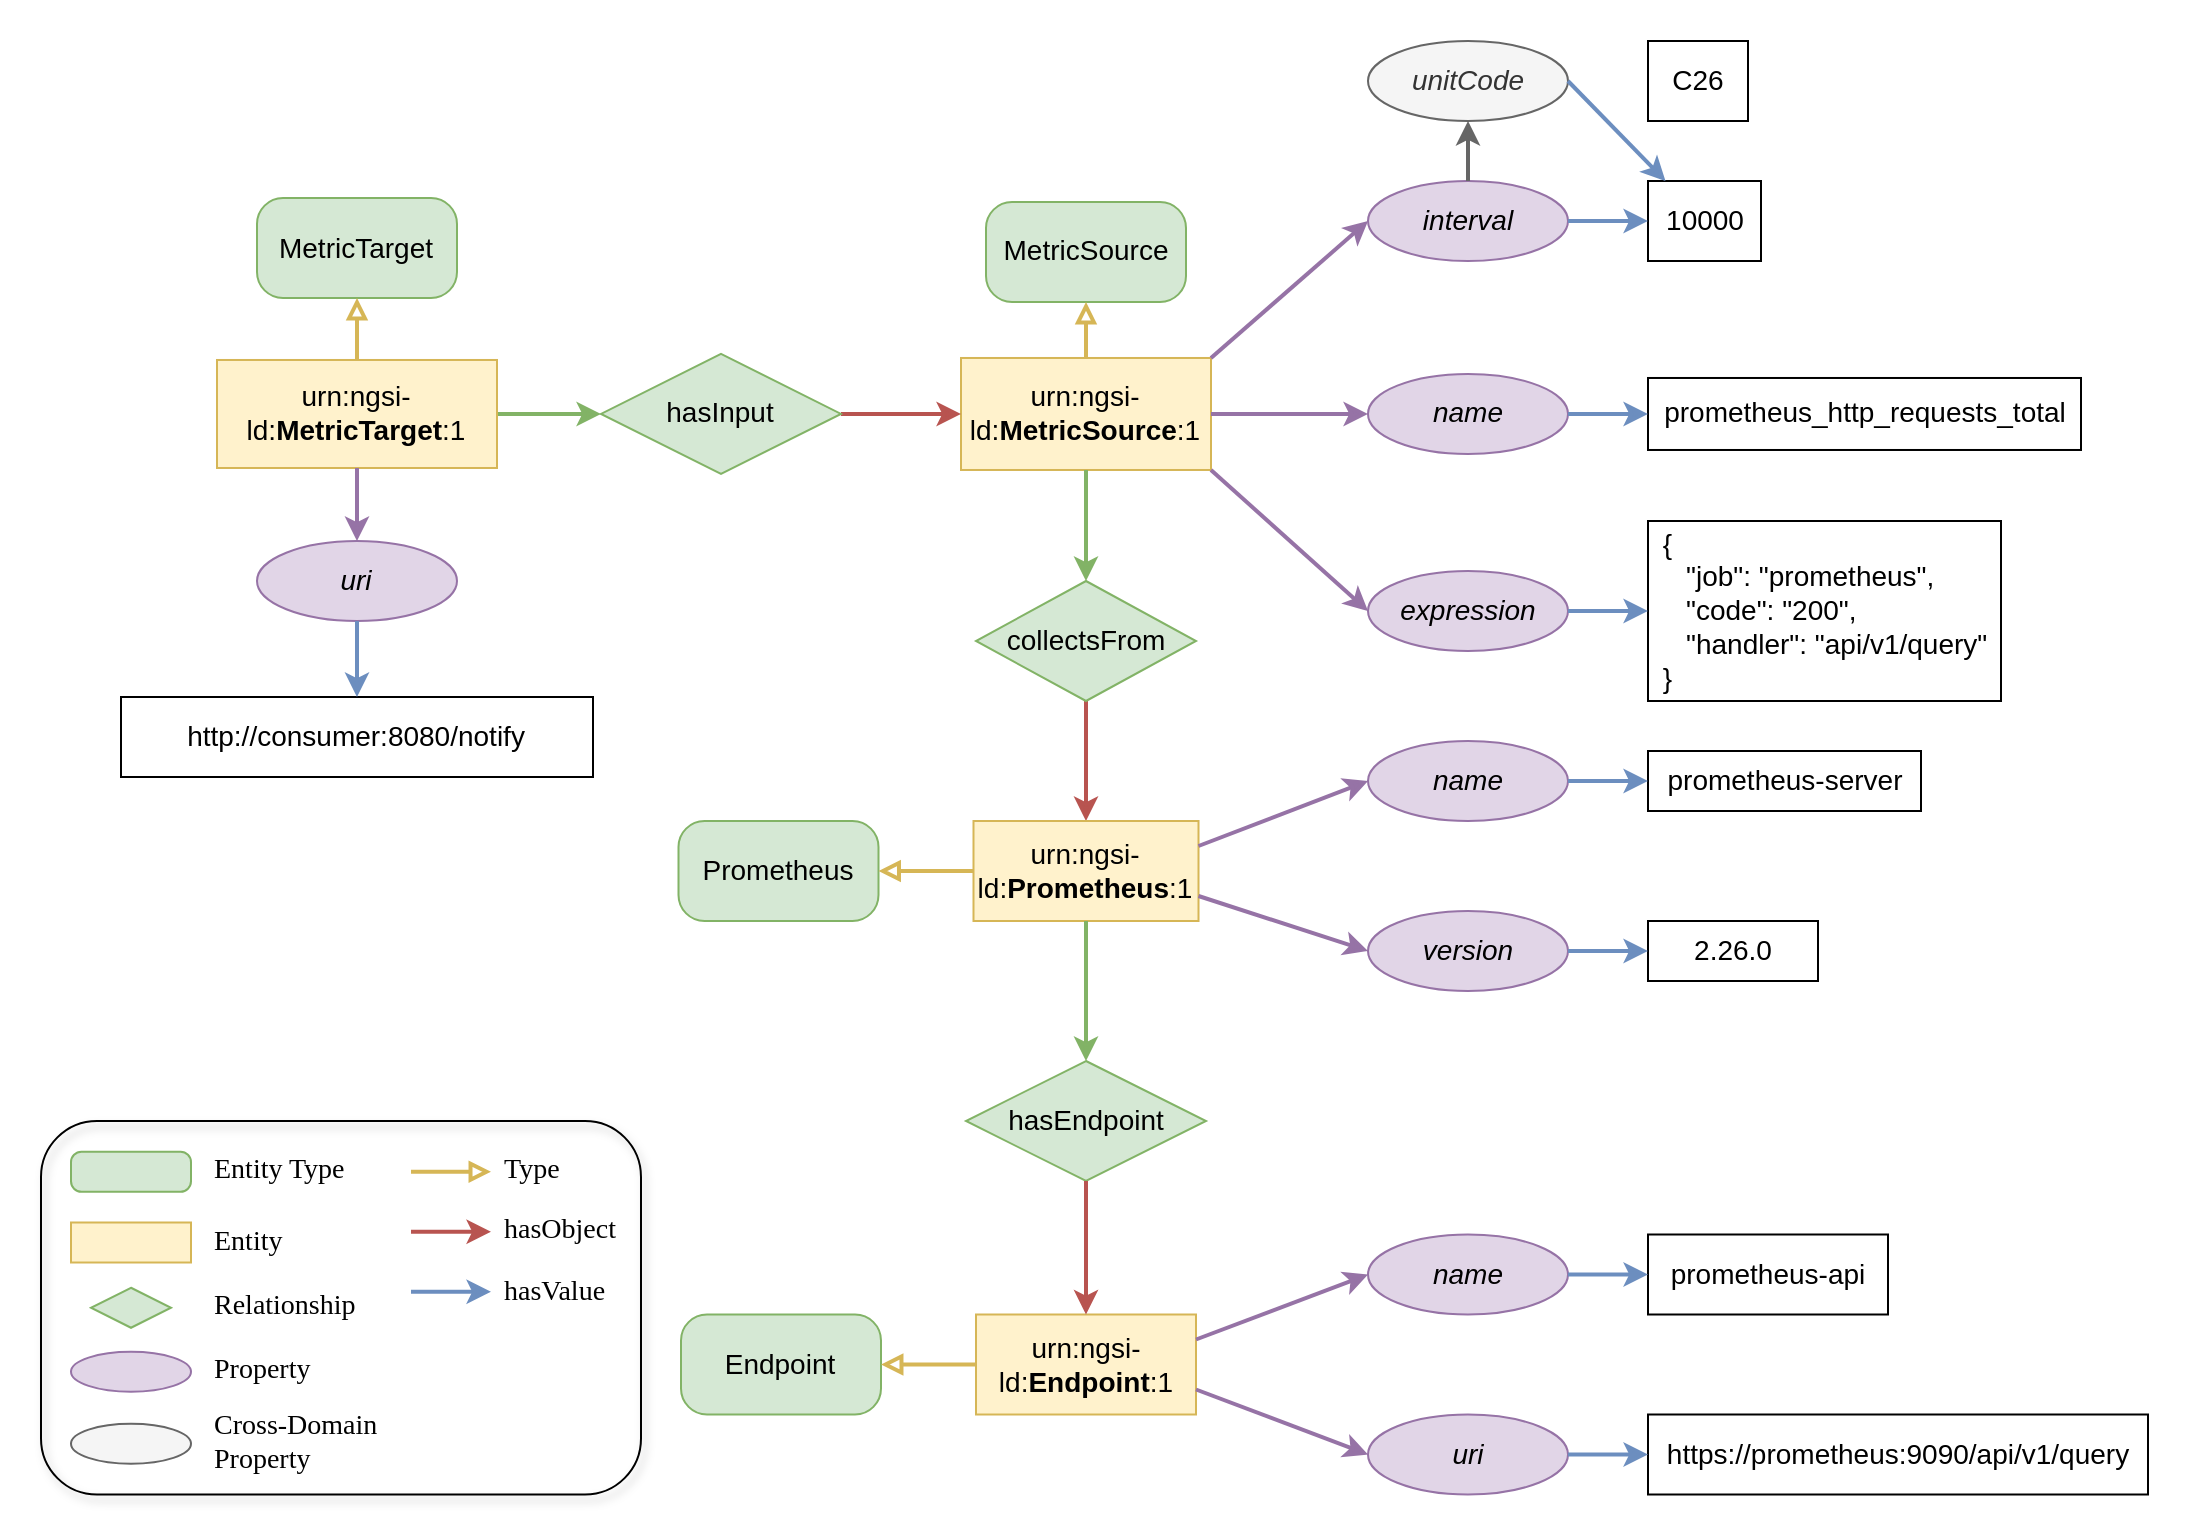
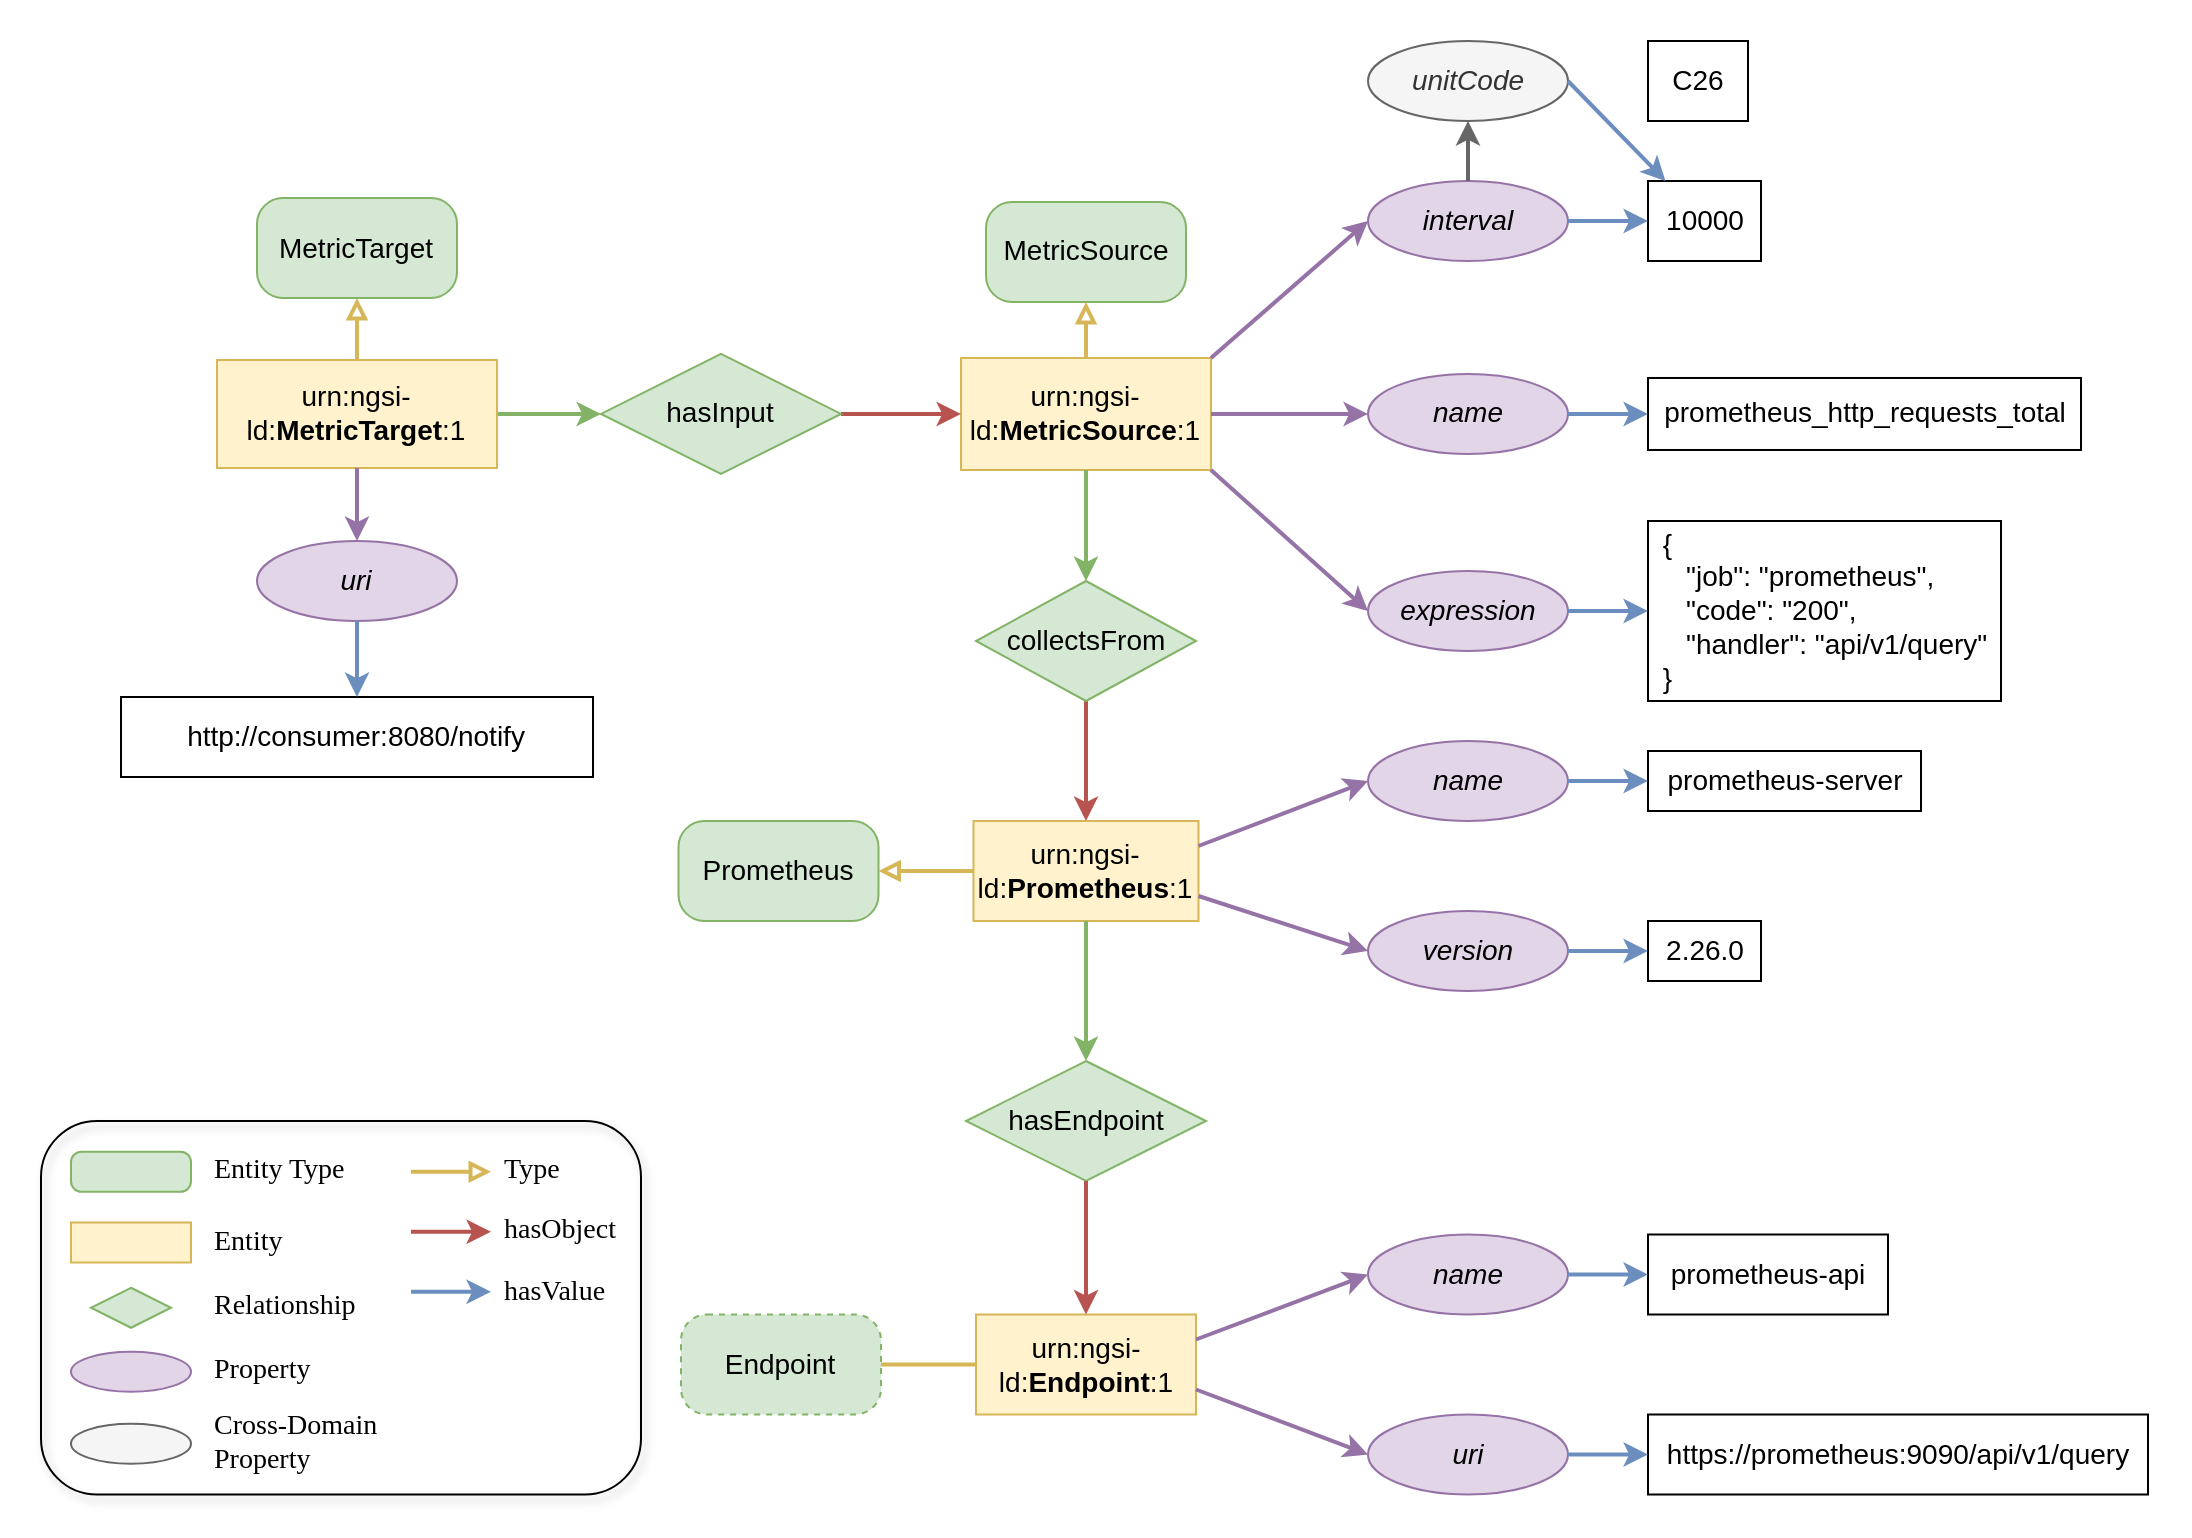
(1733, 951) -> (1705, 951)
(781, 1365) -> (781, 1365)
(902, 1365) -> (891, 1365)
